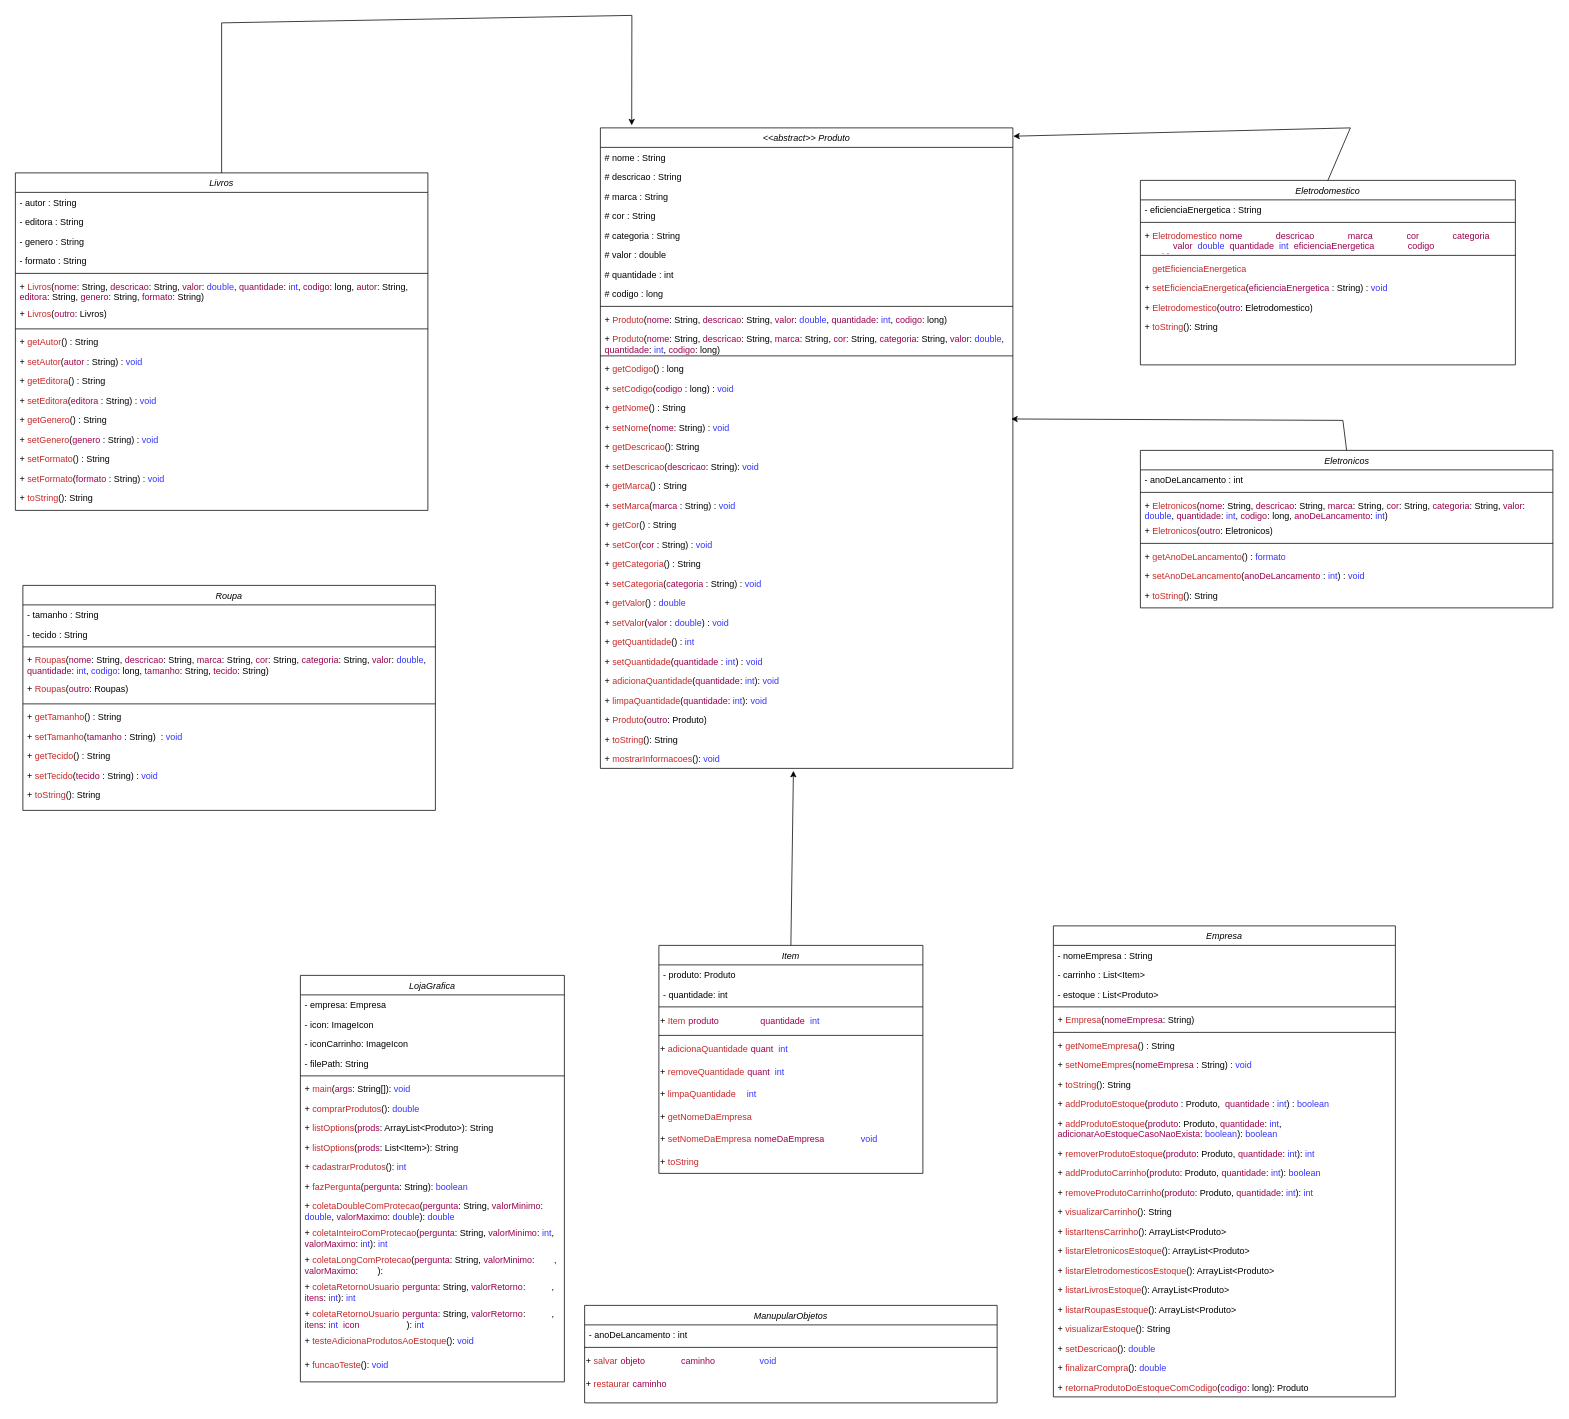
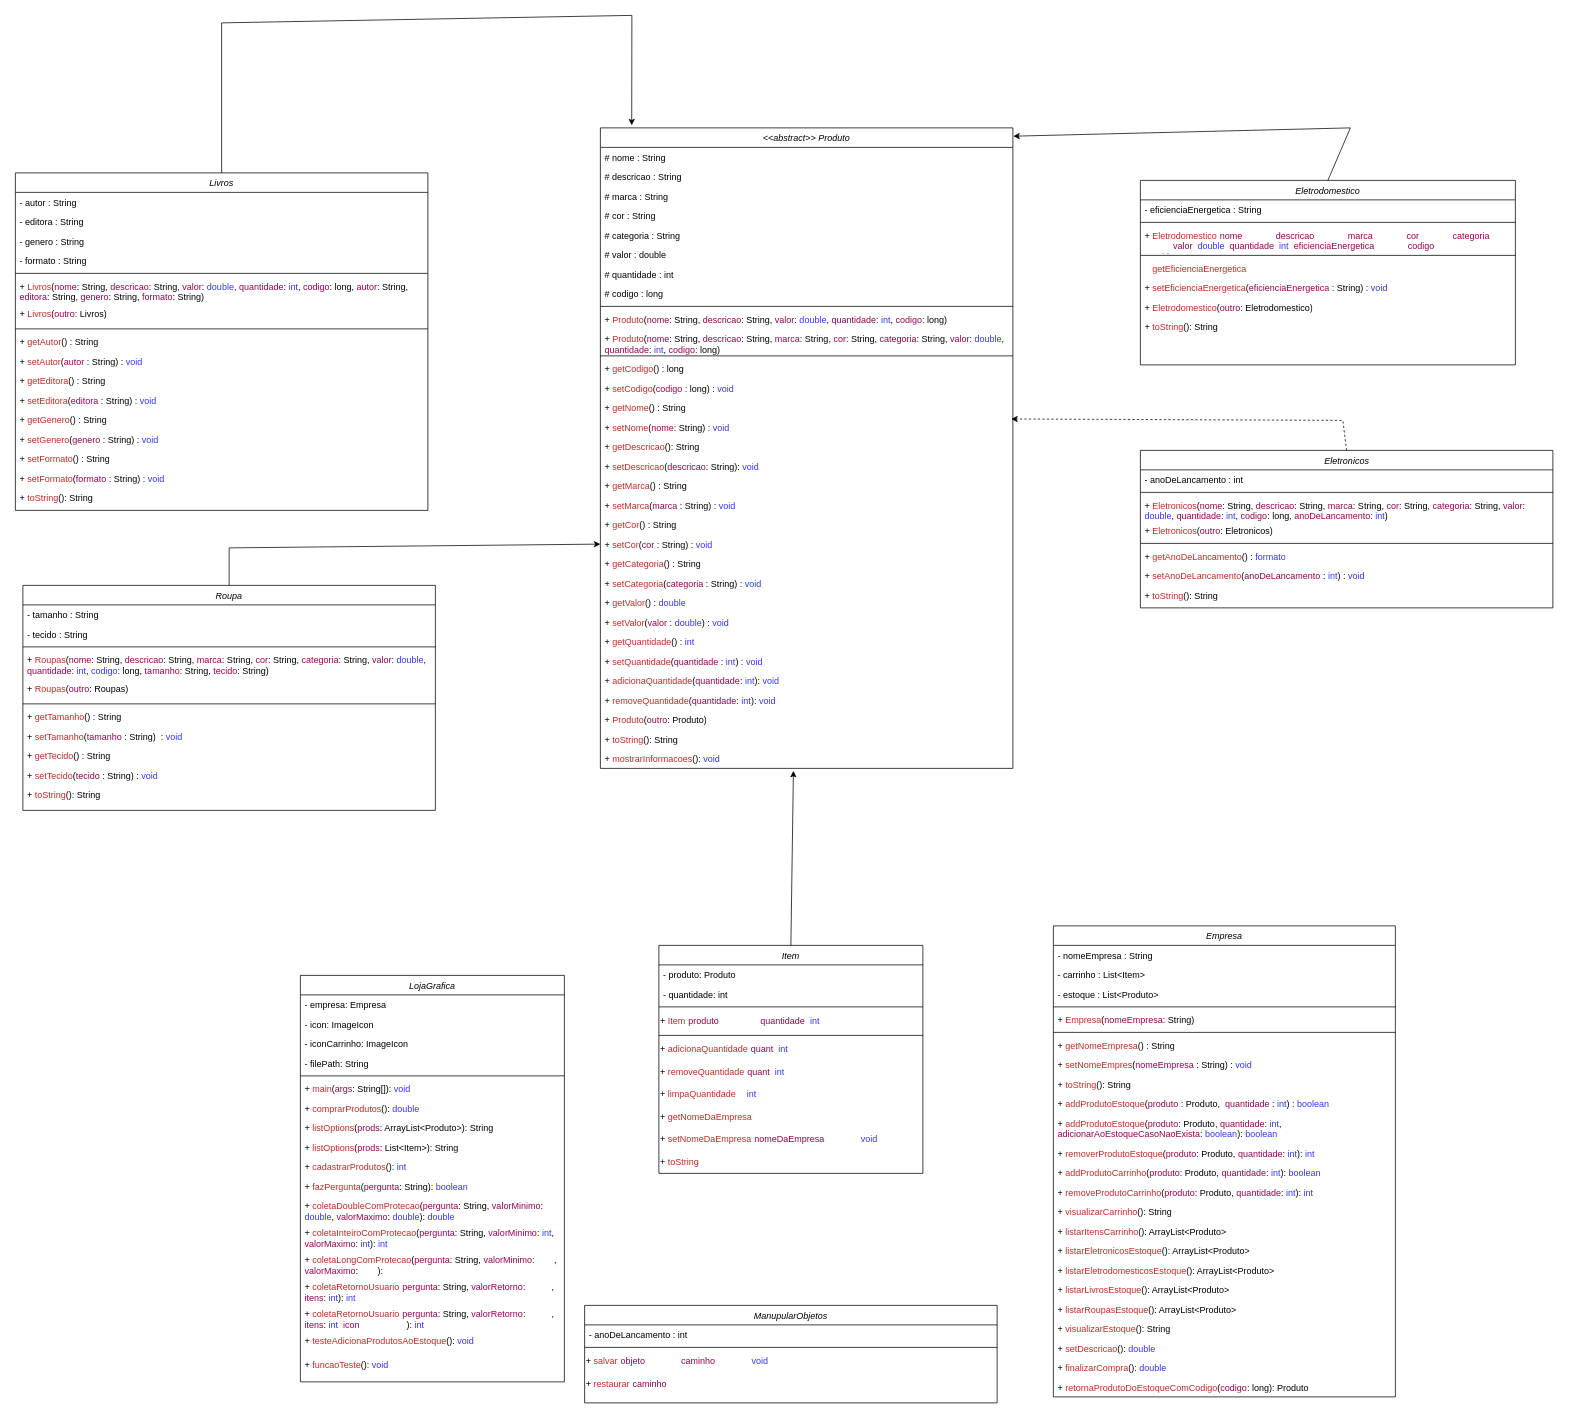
(1194, 420) -> (1194, 420)
none -> (263, 548)
(693, 701) -> (698, 701)
(693, 1362) -> (689, 1362)
